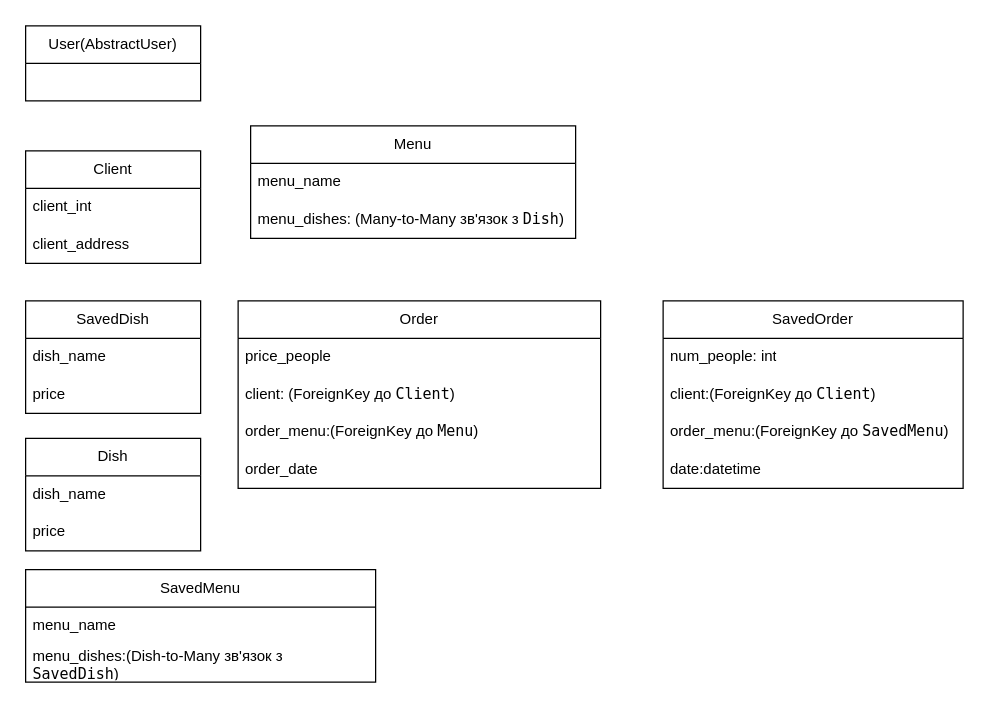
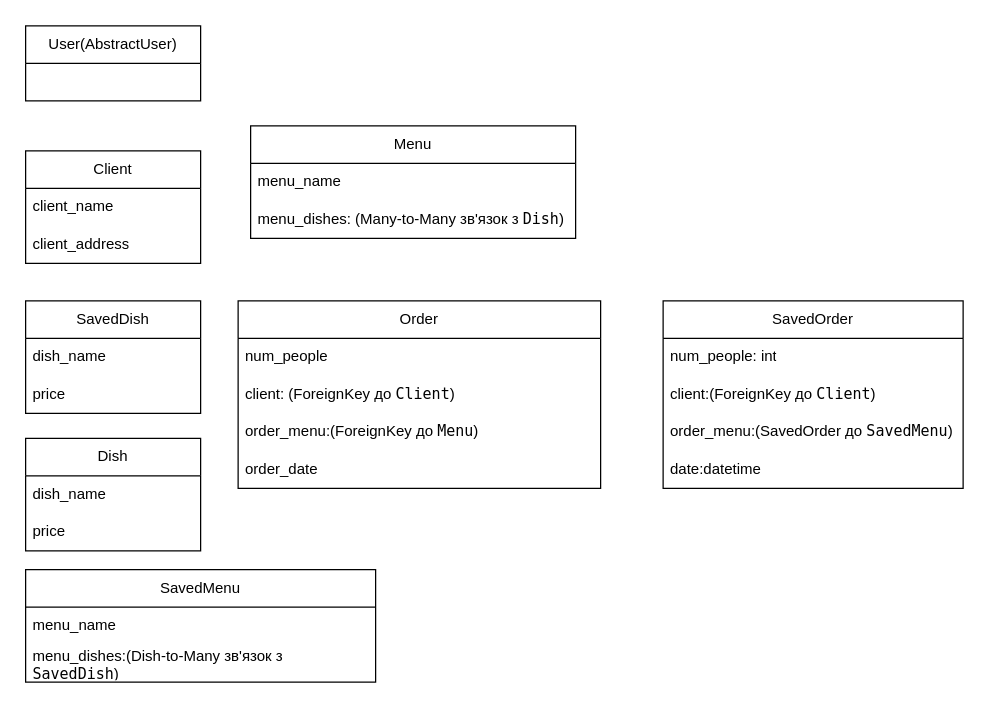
(69, 207) -> (75, 207)
(292, 357) -> (286, 357)
(814, 432) -> (814, 432)
